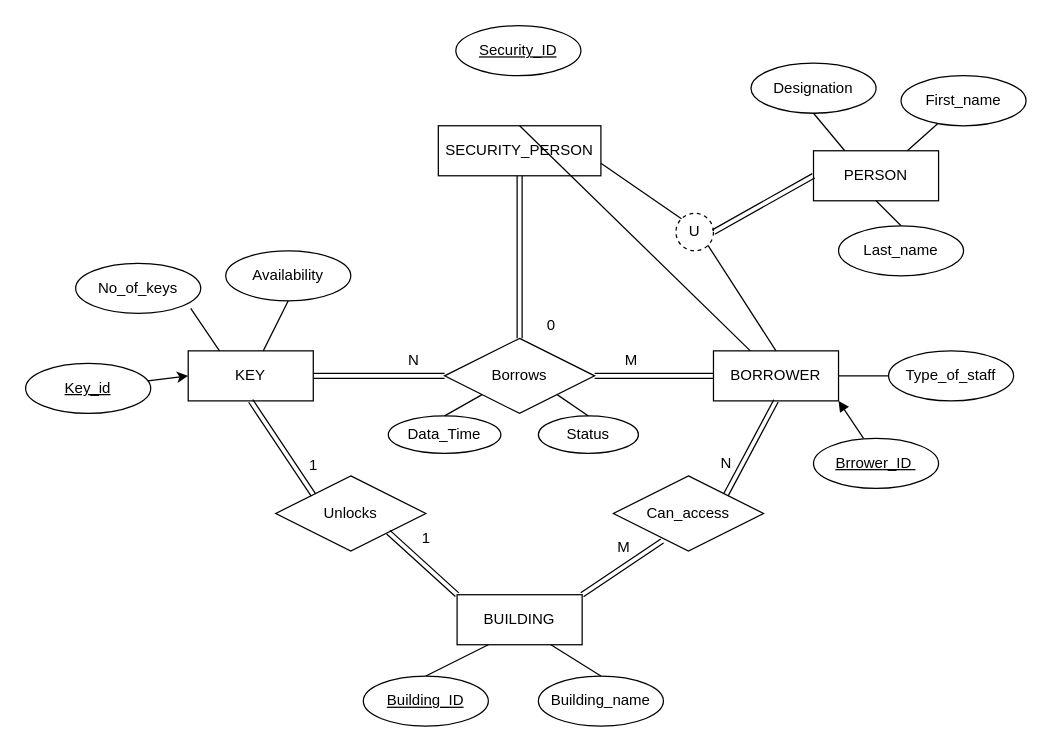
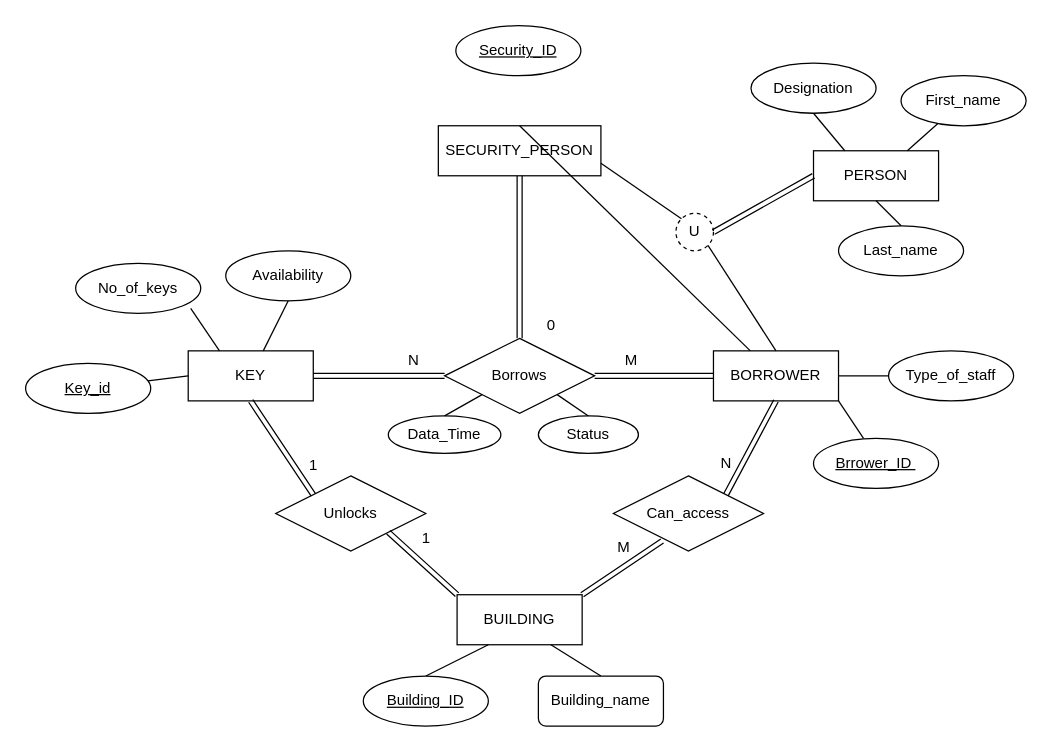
(178, 377) -> (182, 376)
(844, 410) -> (841, 406)
(601, 701) -> (601, 701)
